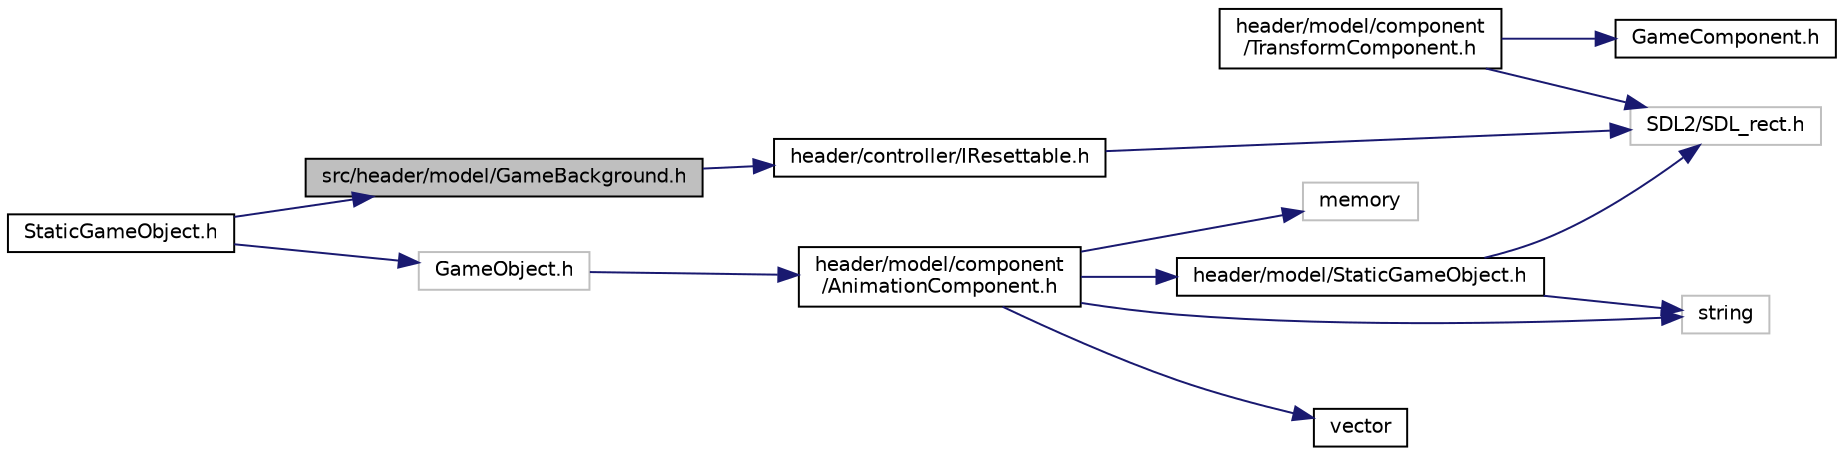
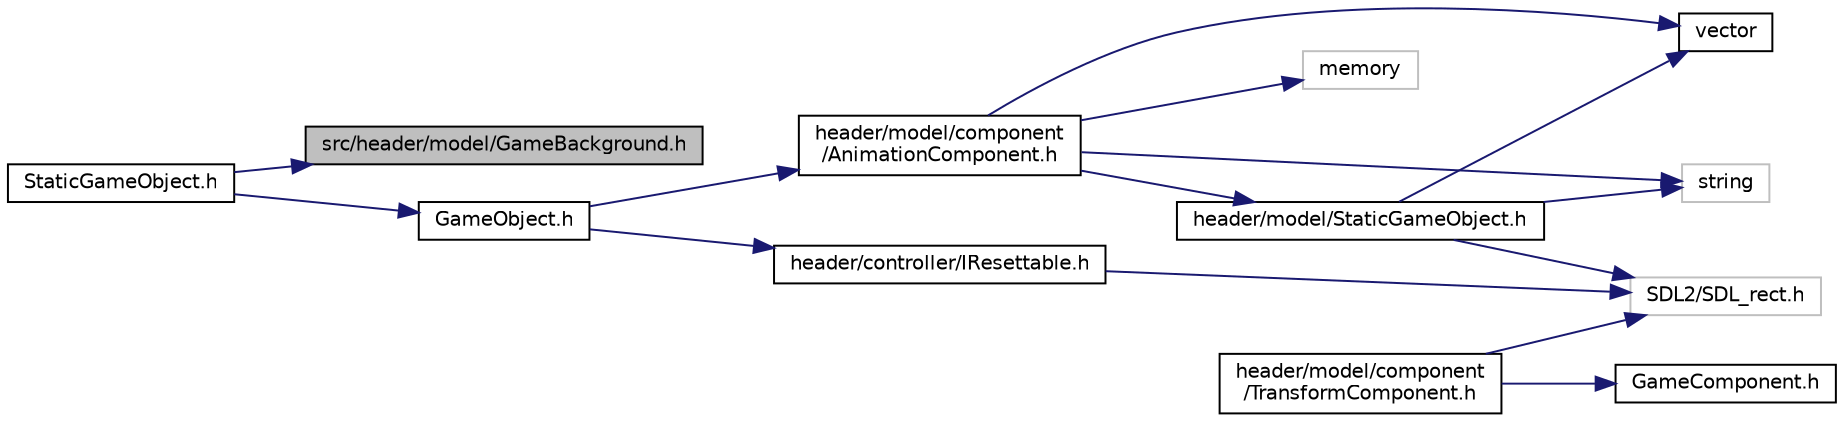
none -> (1534, 131)
(728, 167) -> (672, 238)
(504, 271) -> (504, 221)
